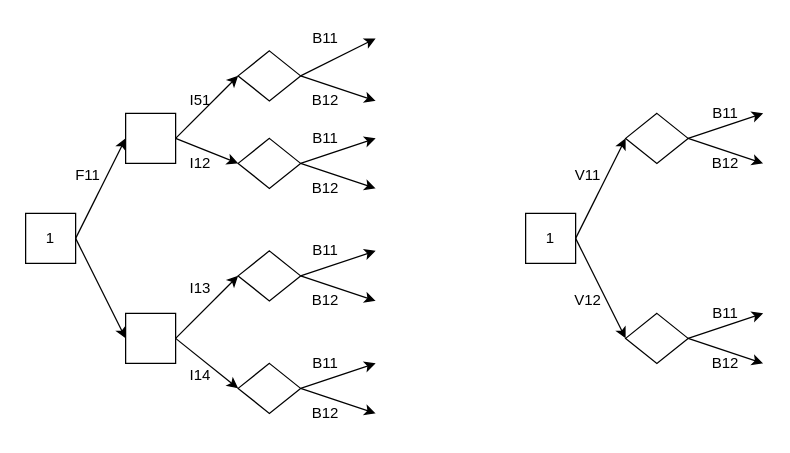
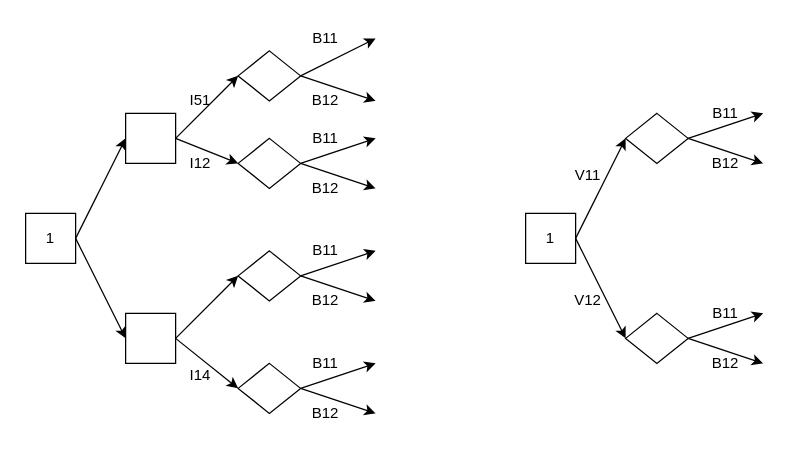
(88, 176) -> none
(201, 288) -> none
